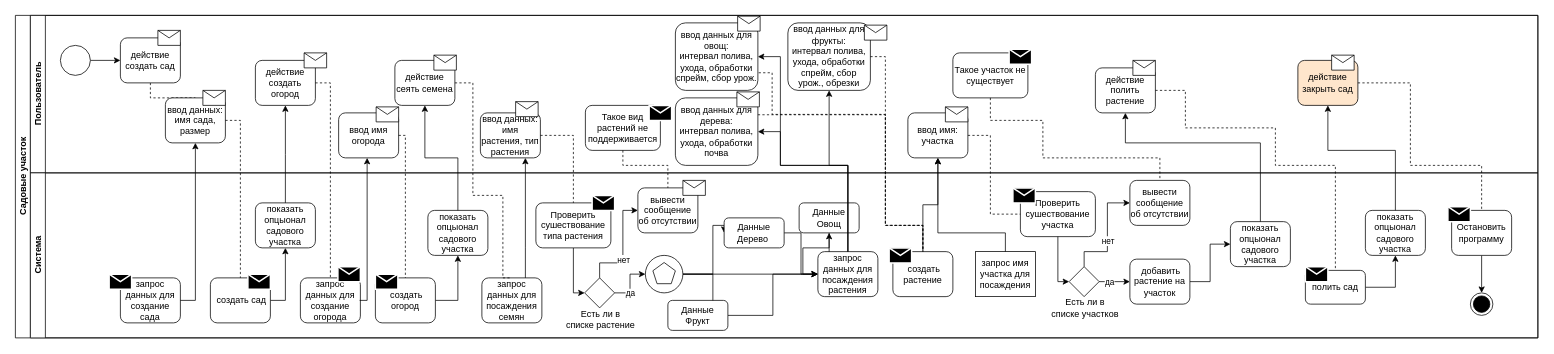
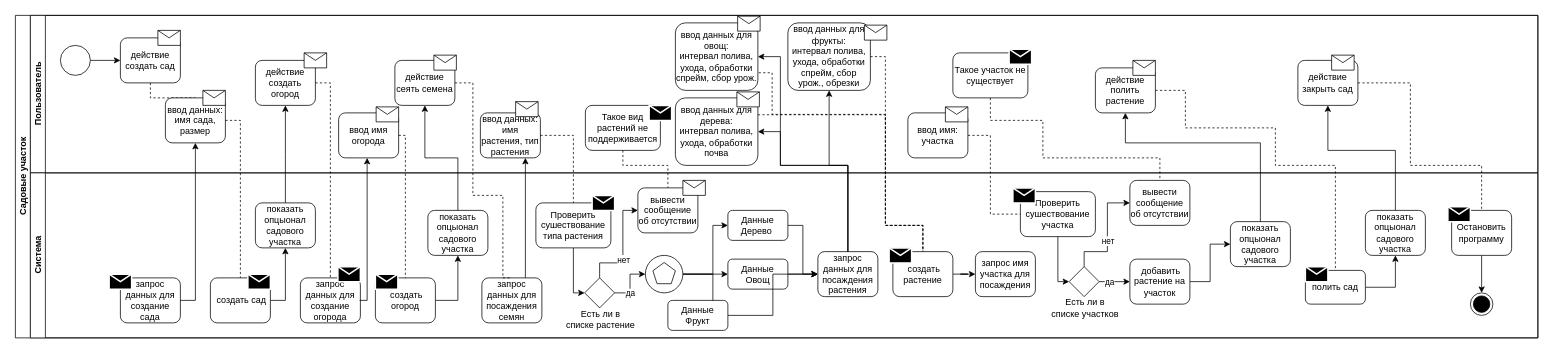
(1328, 83) -> (1328, 83)
(923, 209) -> (965, 274)
(829, 218) -> (758, 274)
(754, 233) -> (758, 225)
(967, 233) -> none
(1005, 274) -> (1005, 274)
